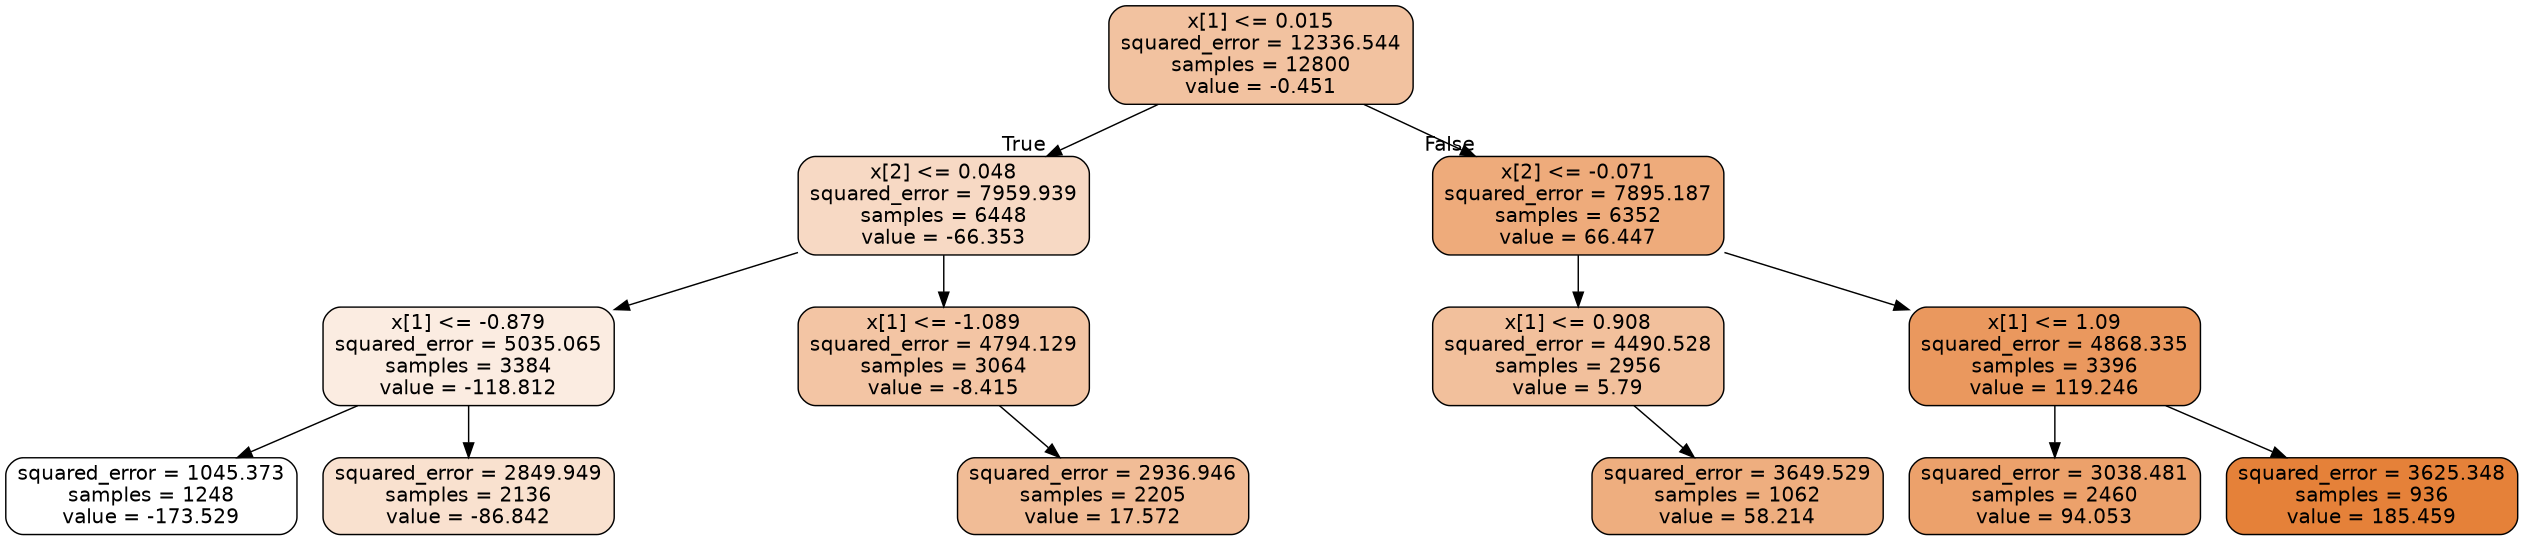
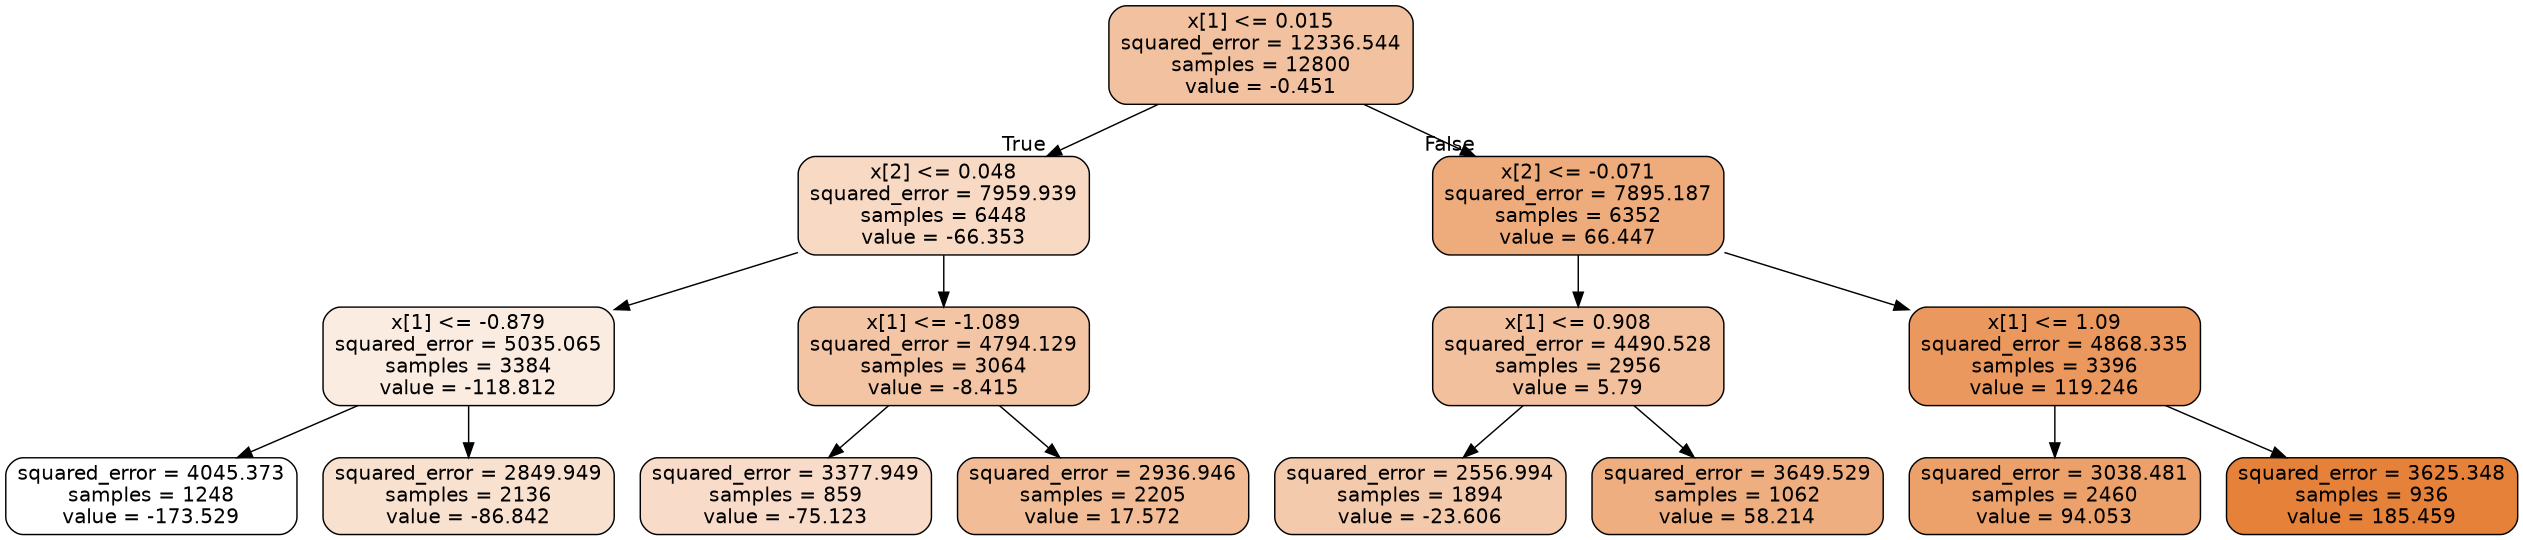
(151, 496) -> (151, 496)
none -> (786, 496)
none -> (1420, 496)
